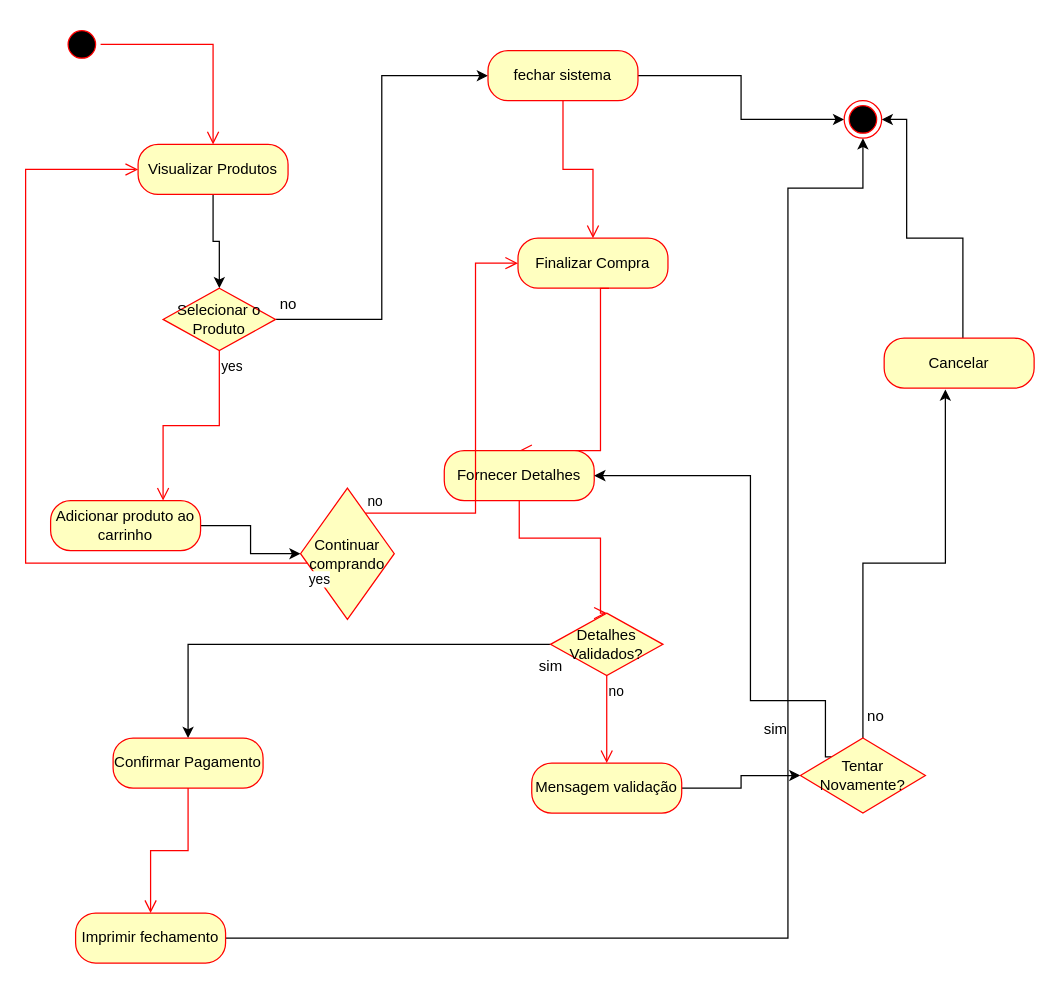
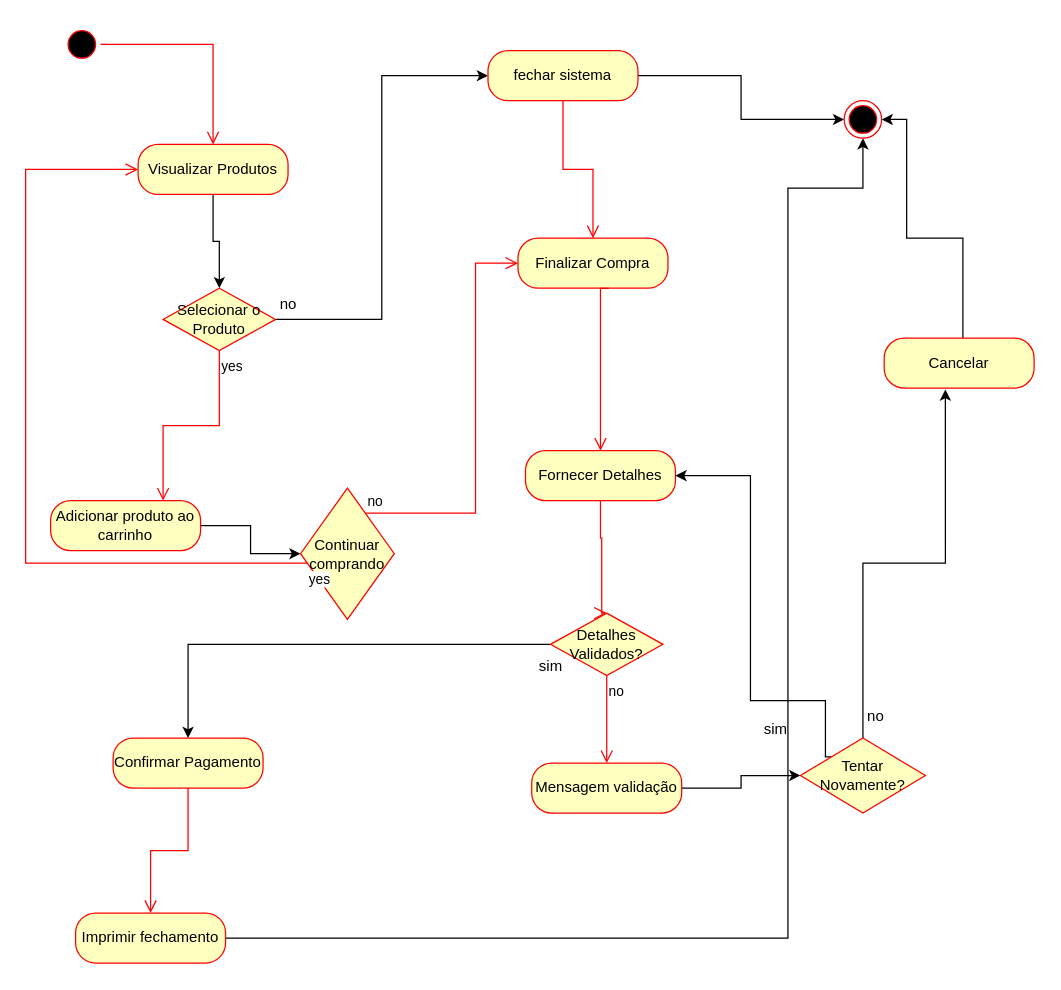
(519, 476) -> (601, 476)
